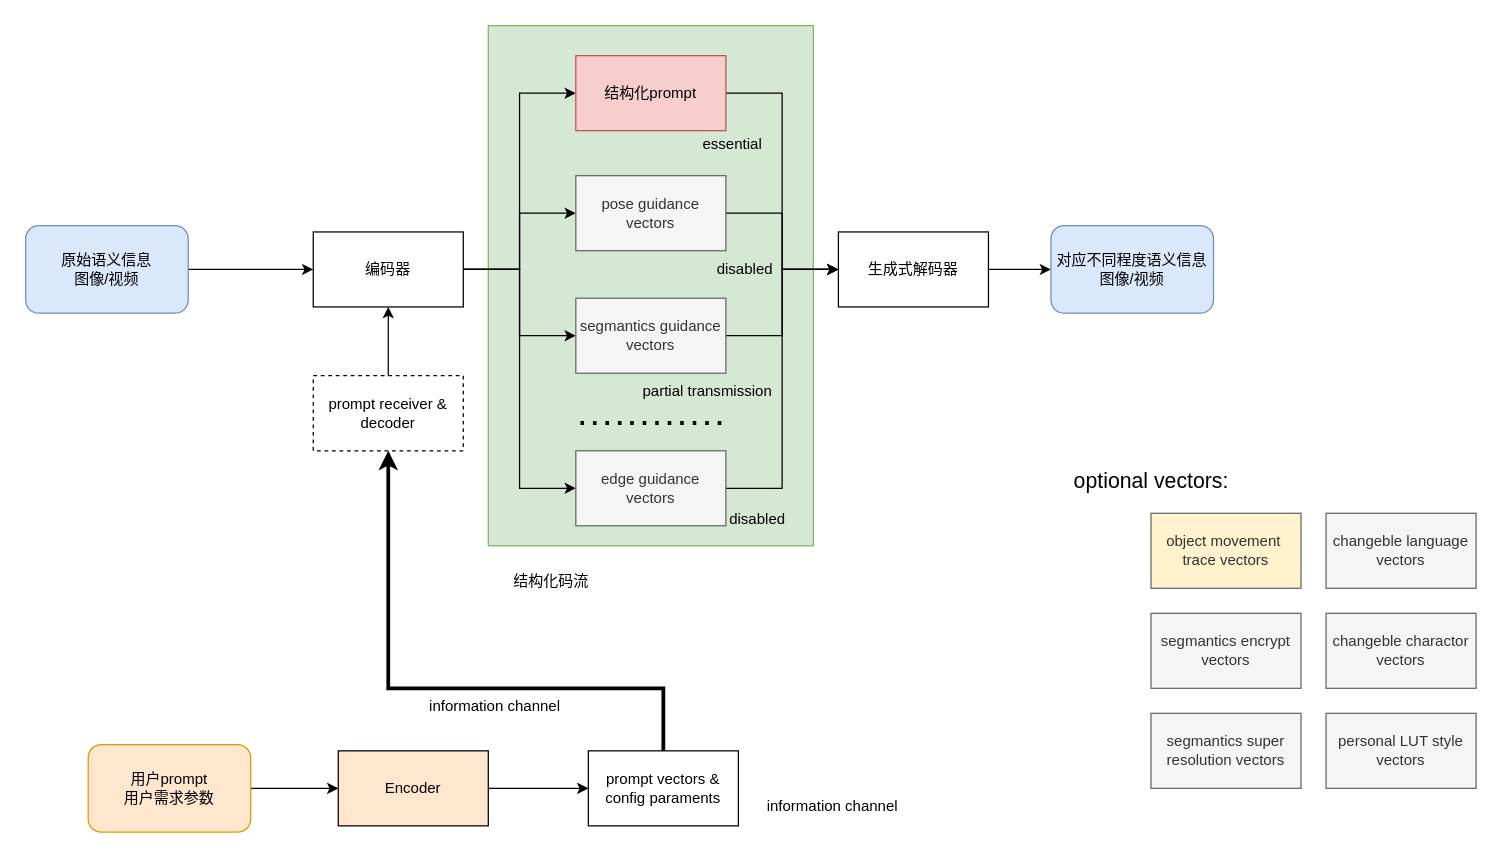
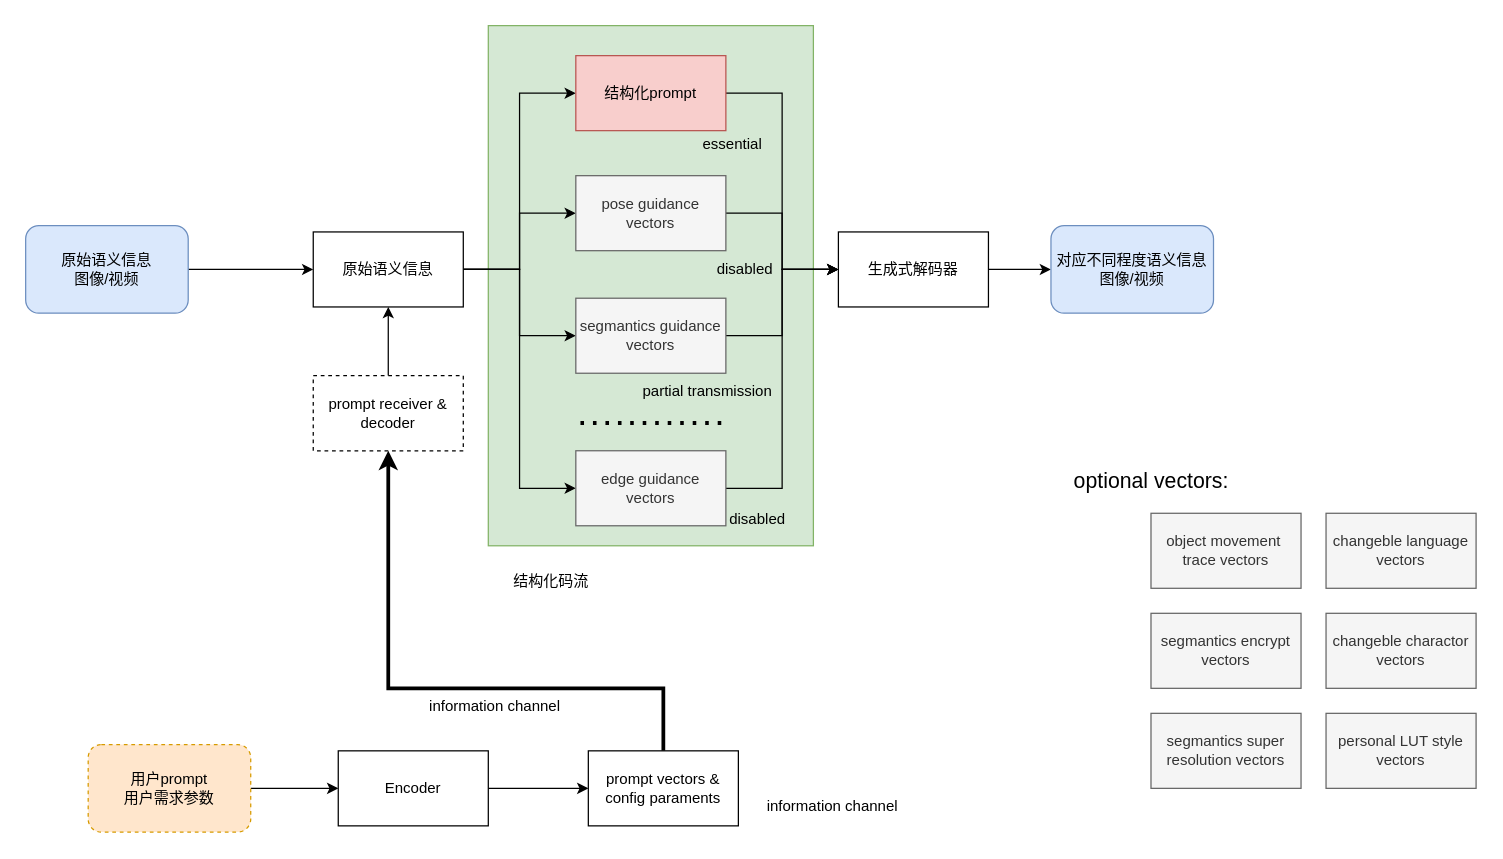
(388, 269) -> (388, 269)
(1226, 551) -> (1226, 551)
(169, 788) -> (169, 788)
(413, 788) -> (413, 788)
